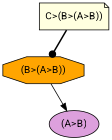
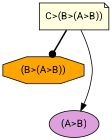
(57, 94) -> (92, 67)
